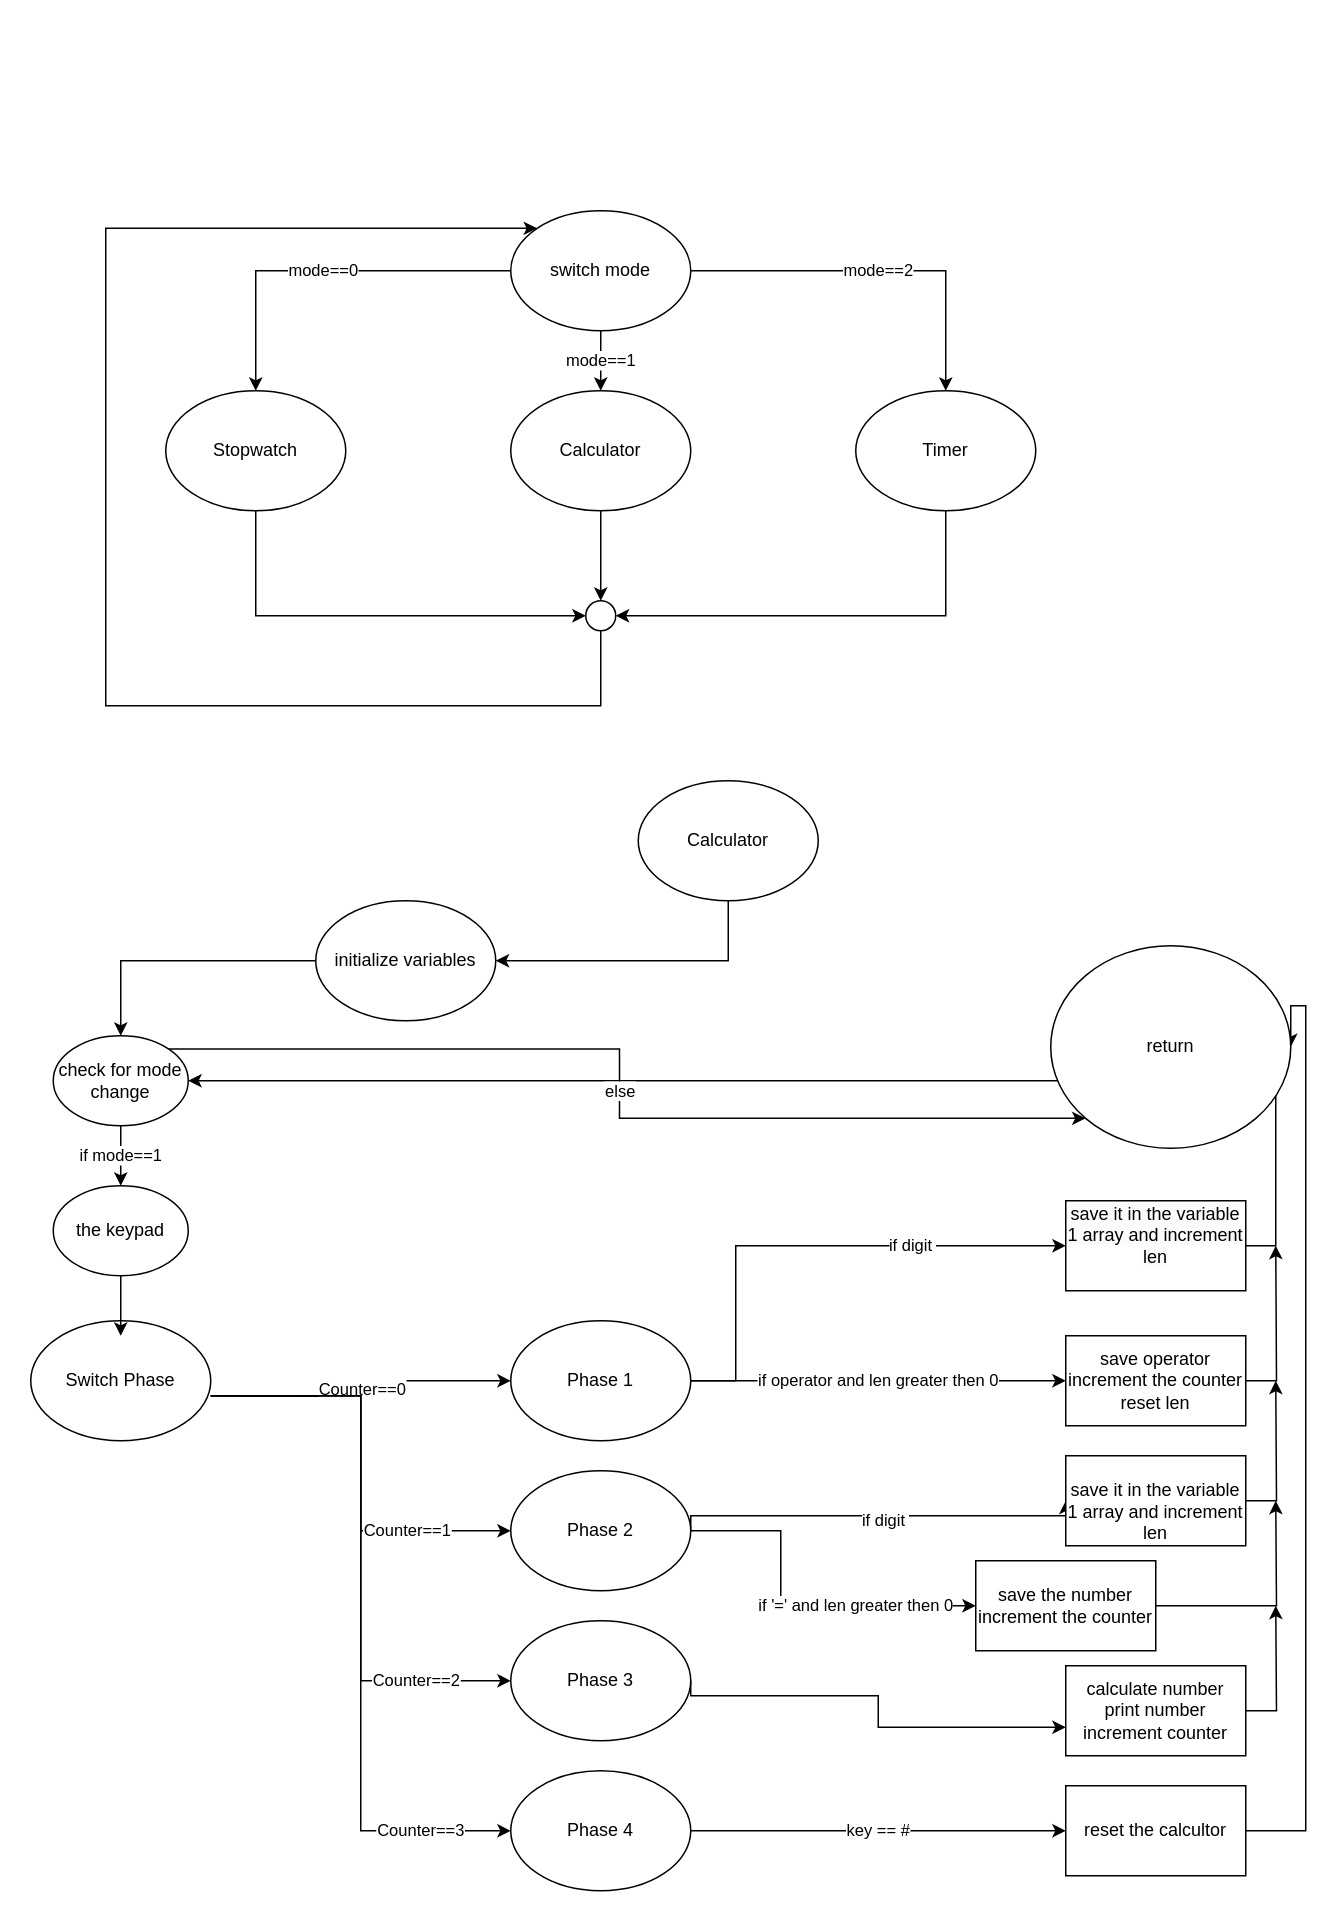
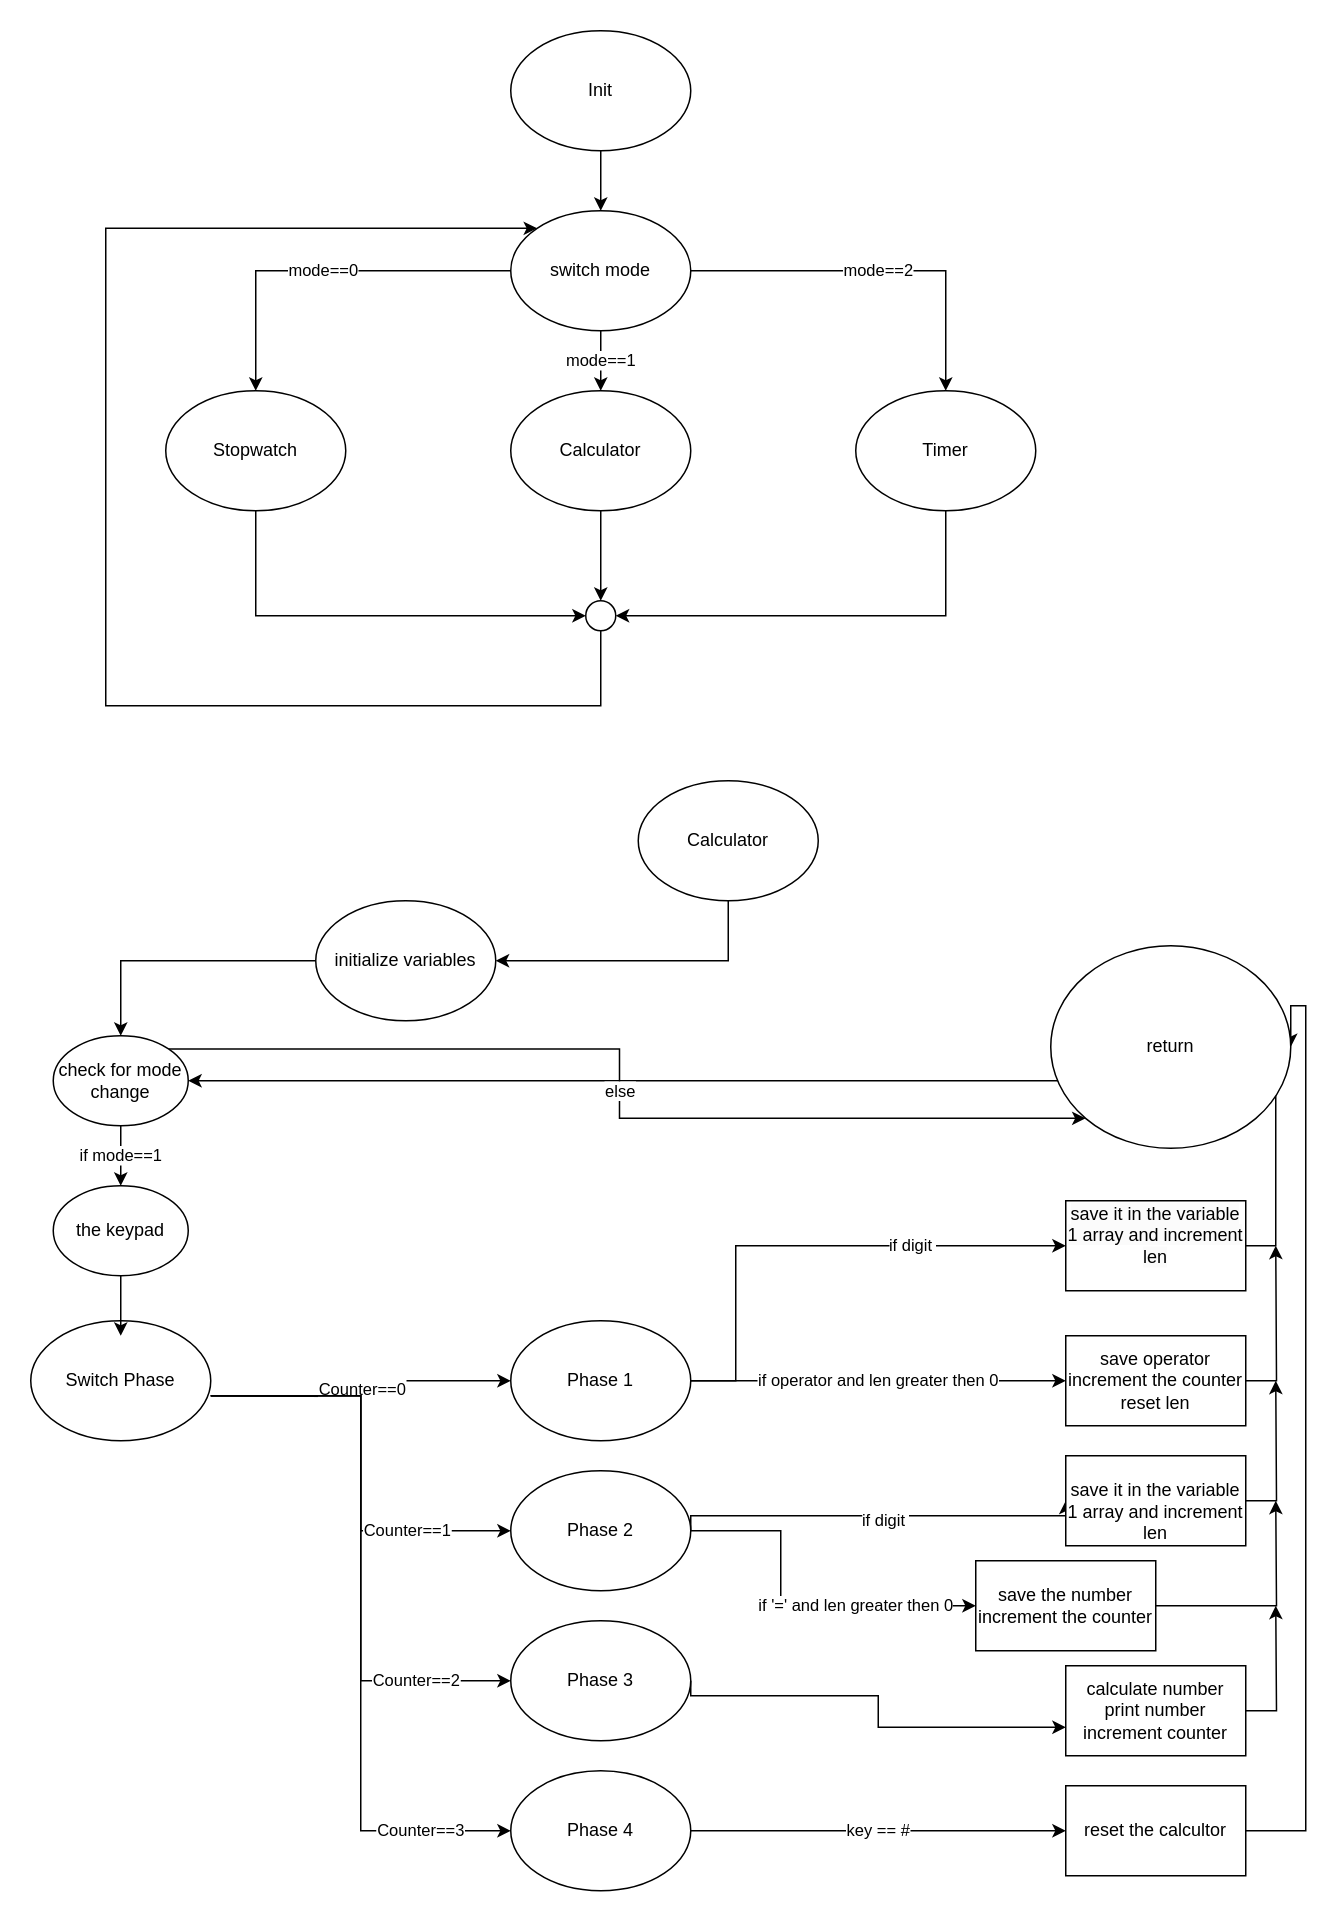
none -> (601, 91)
none -> (601, 176)
